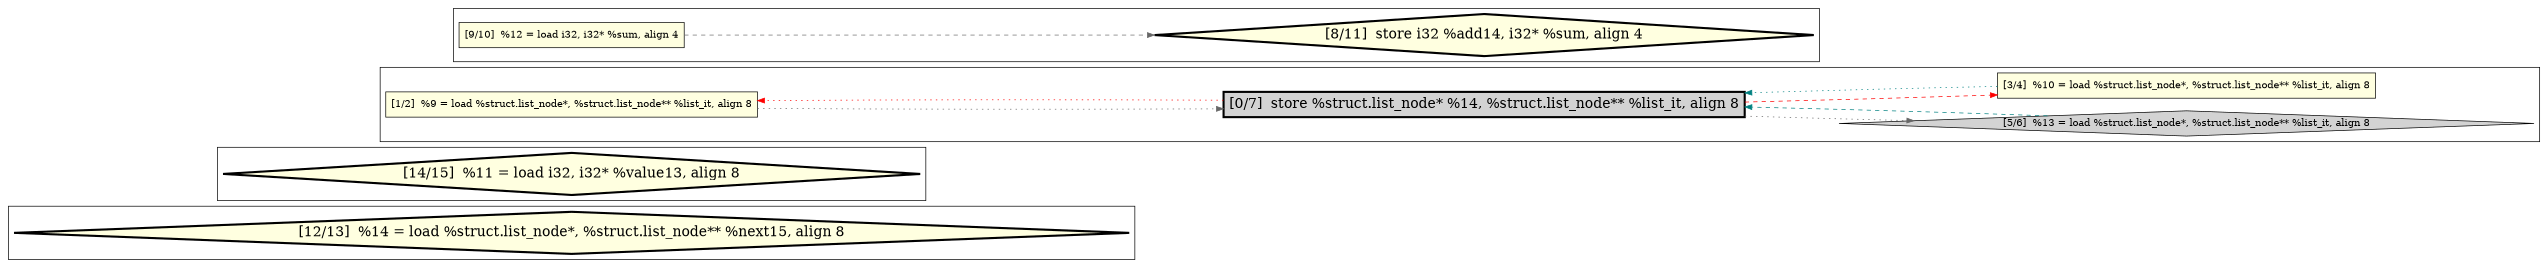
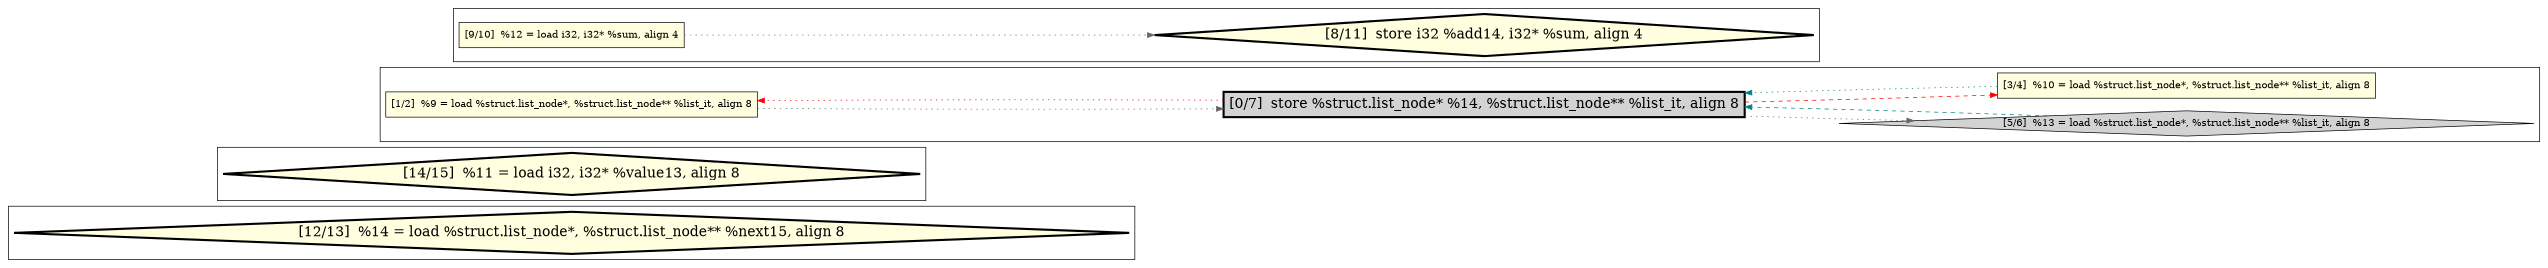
(916, 35) -> (916, 35)
